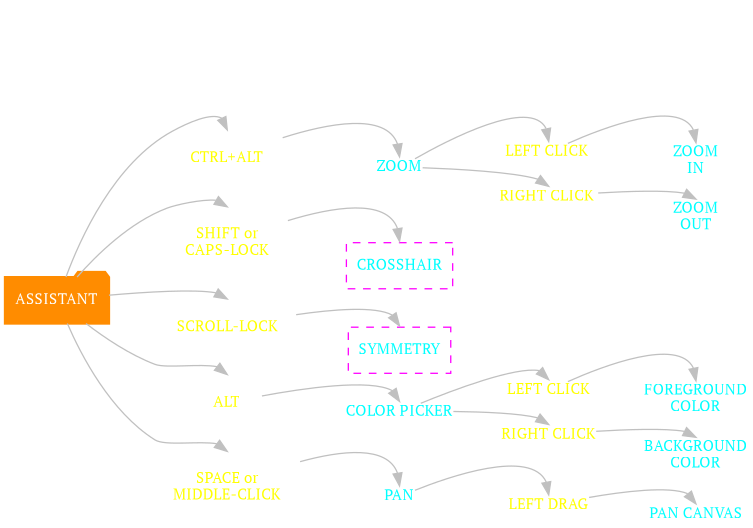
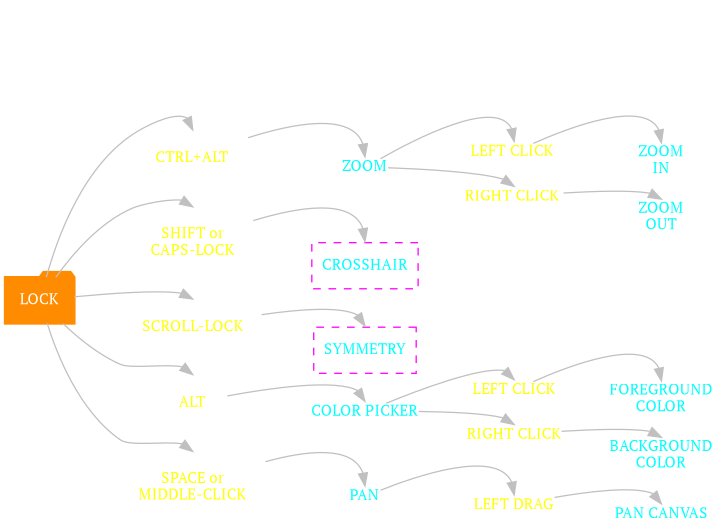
(57, 300) -> (40, 300)
